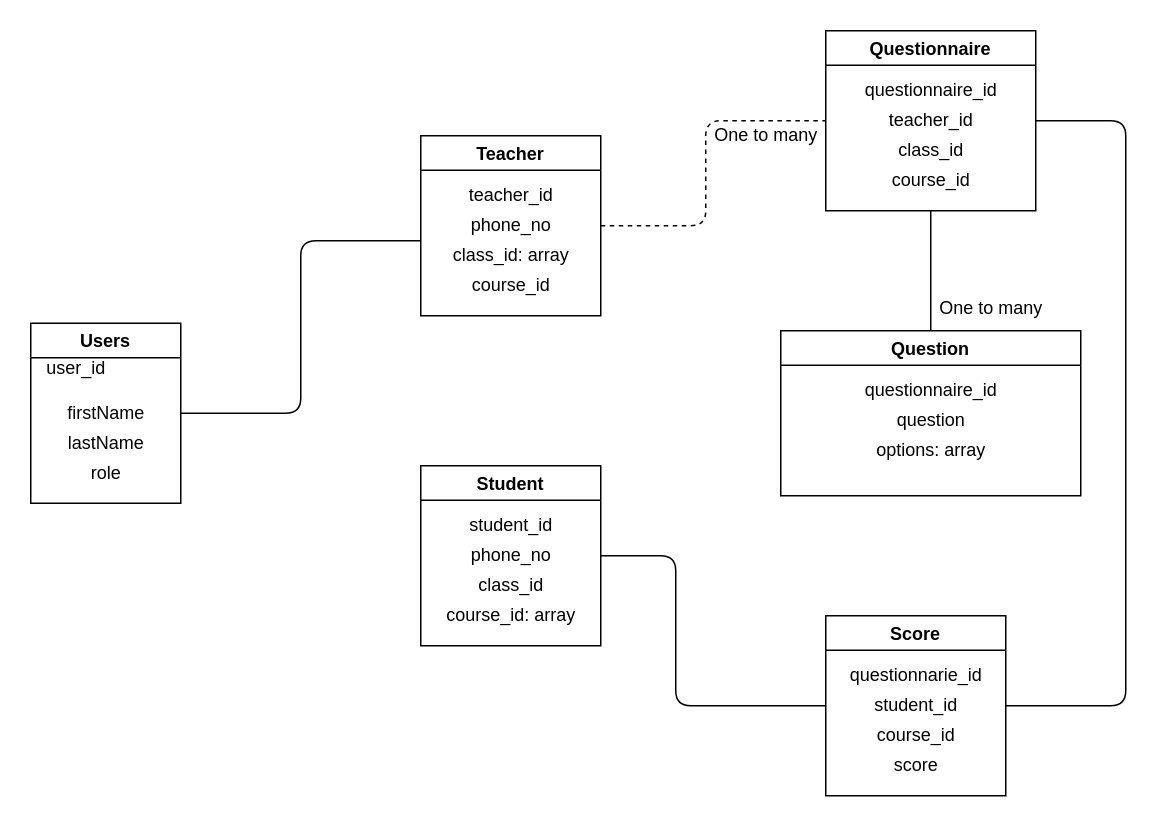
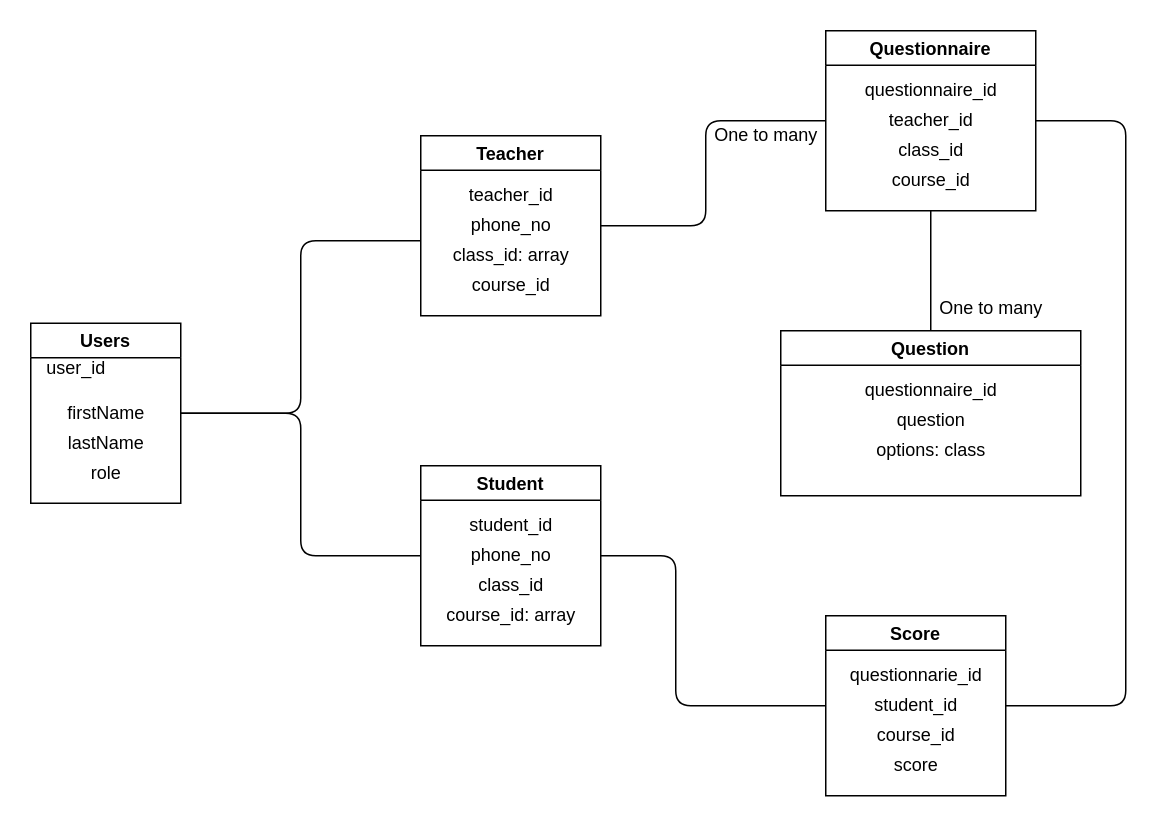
(706, 167) -> (706, 167)
(932, 451) -> (932, 451)
none -> (301, 538)
